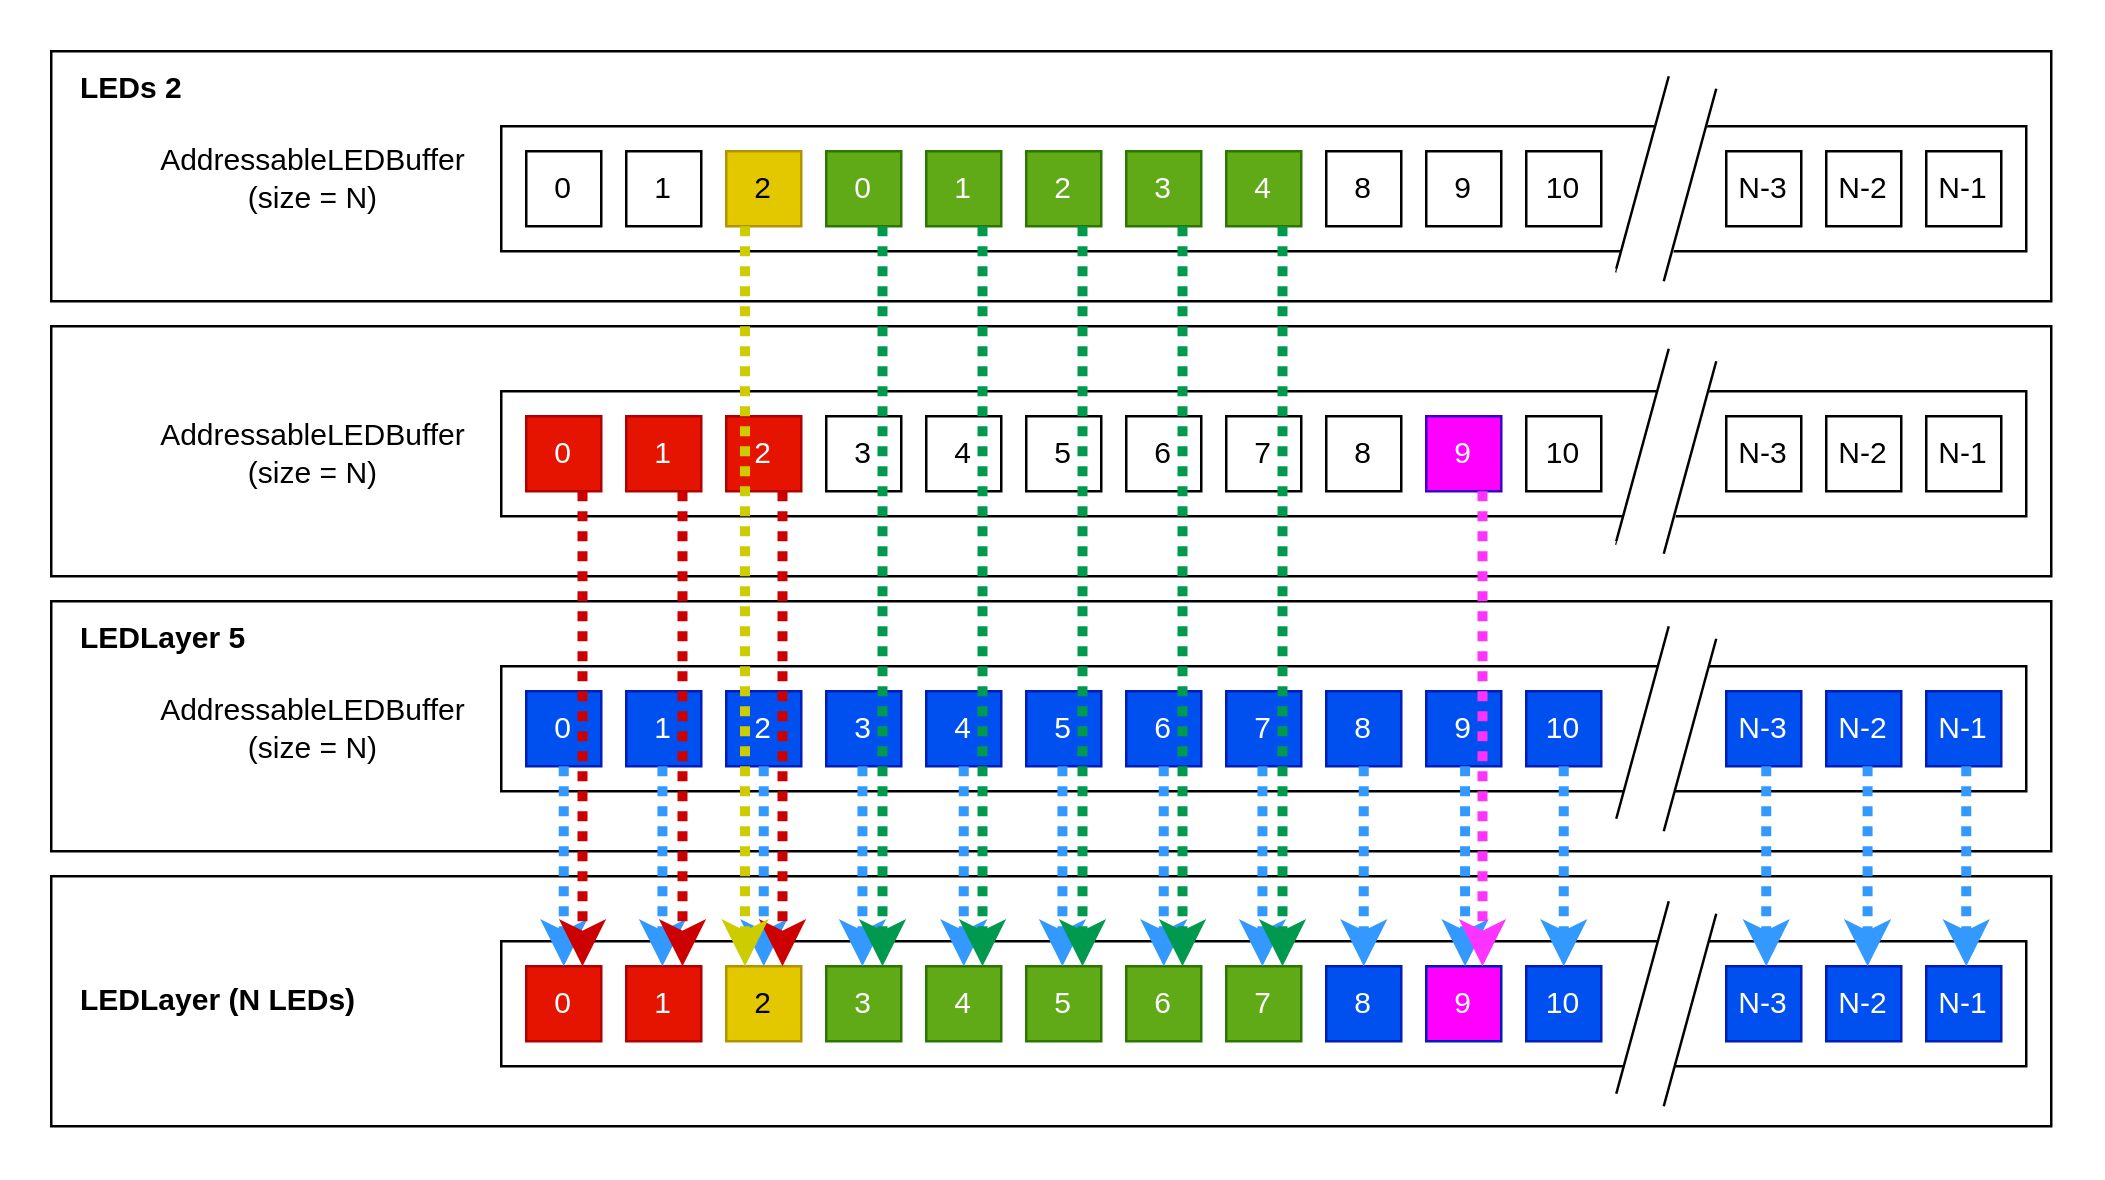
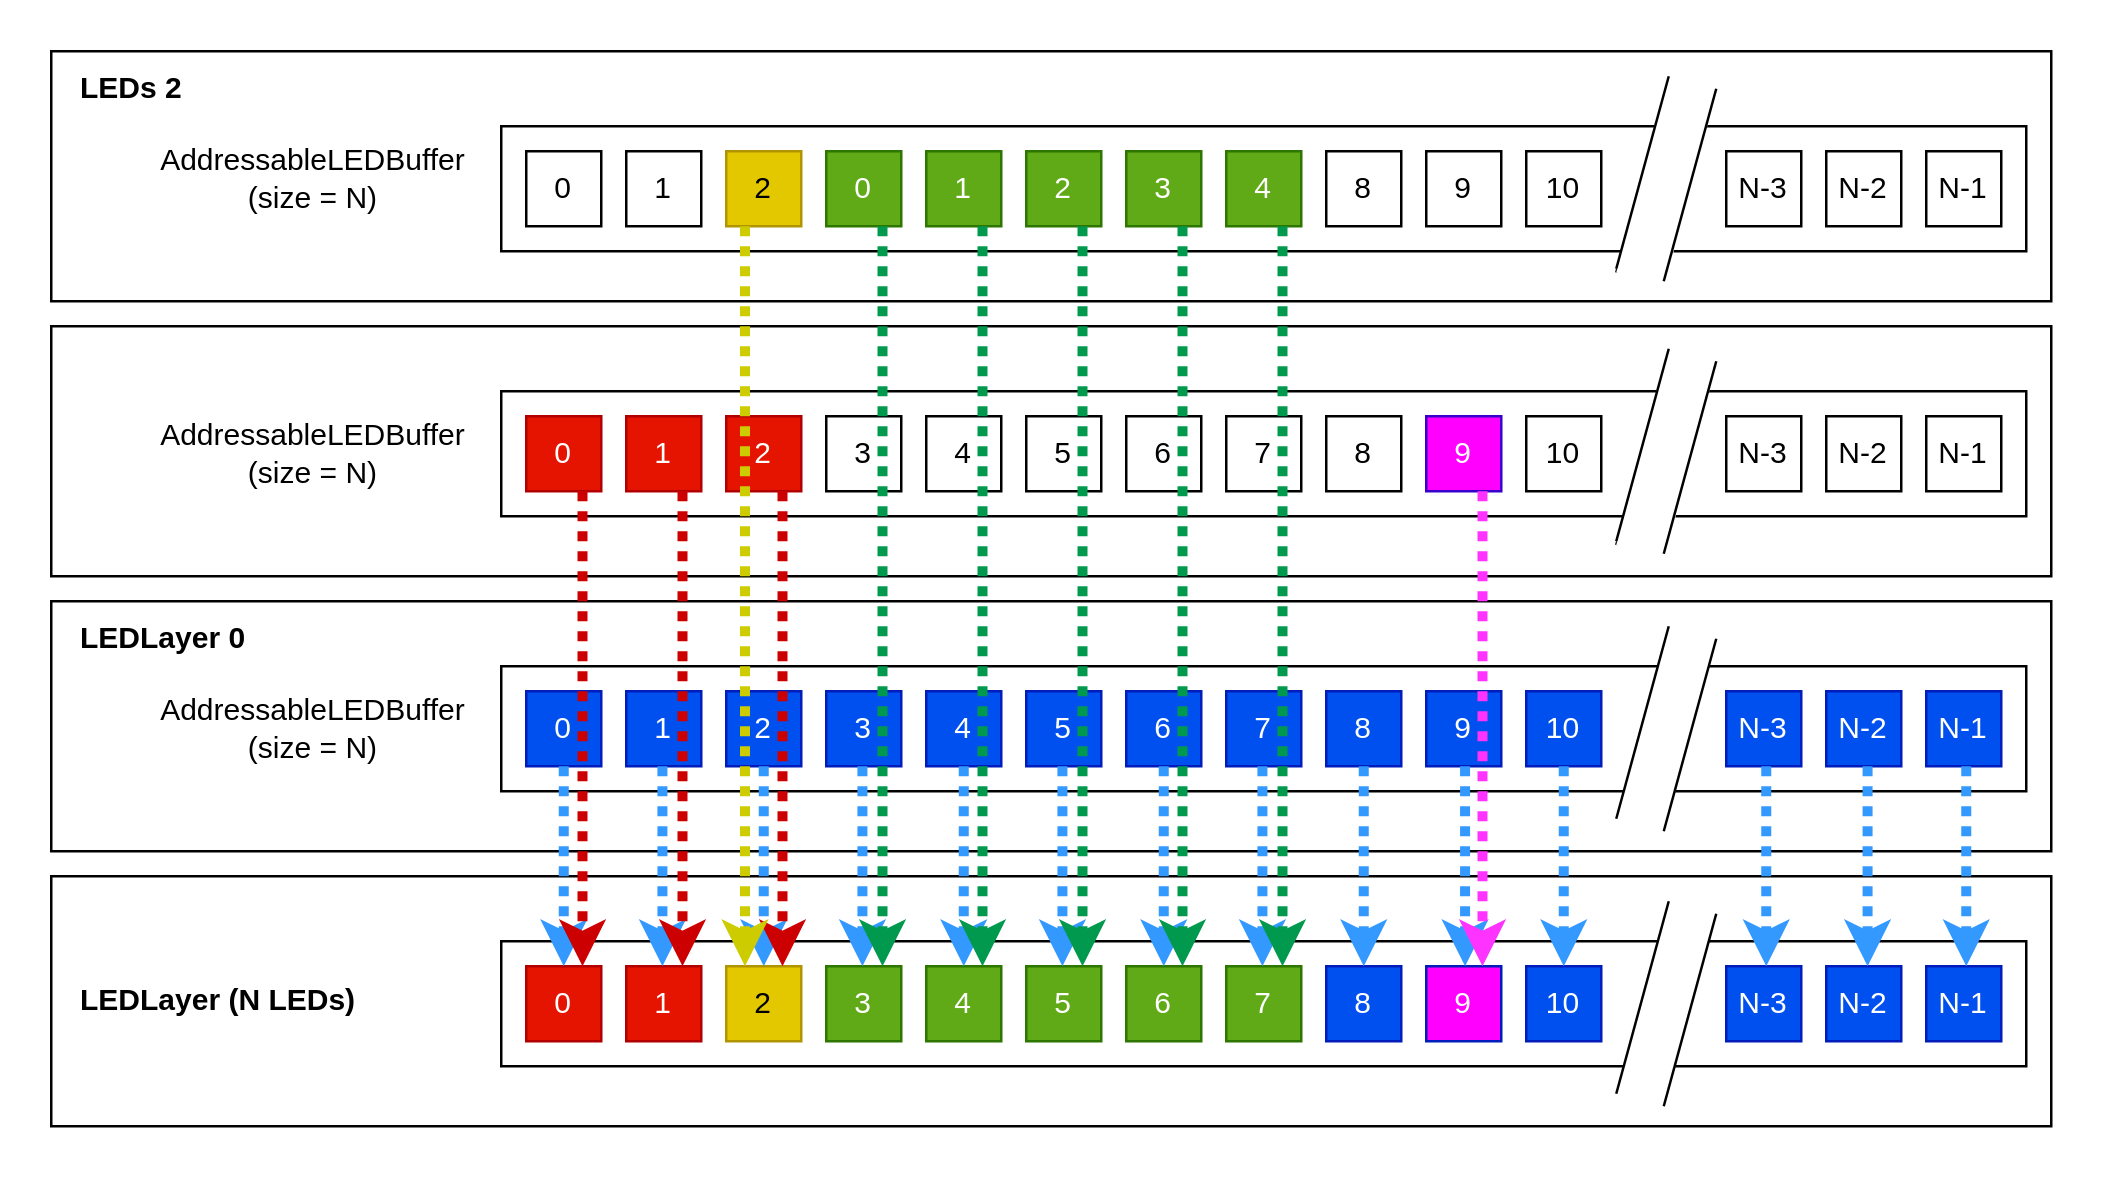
(161, 639) -> (161, 639)
